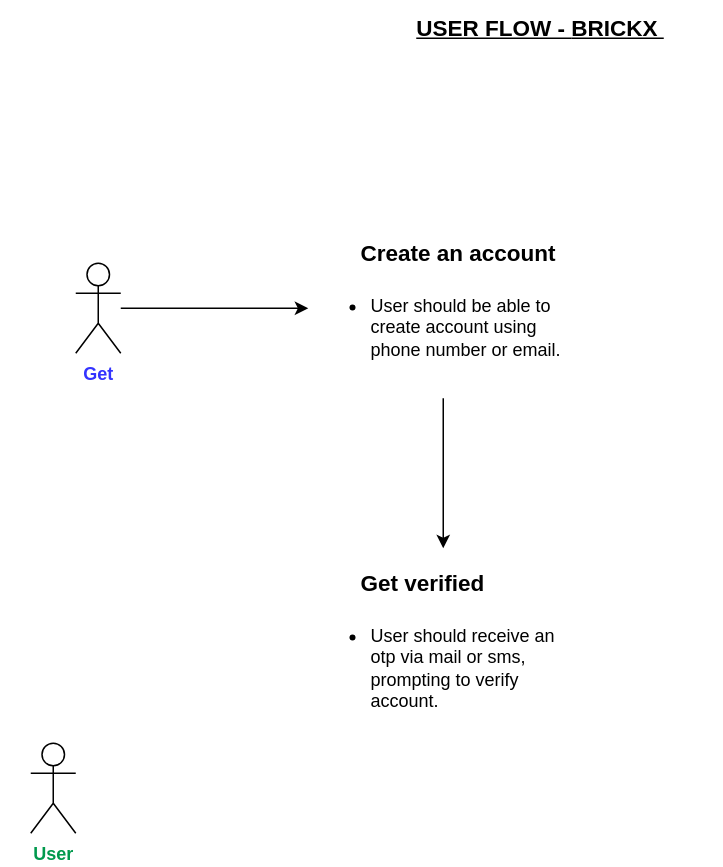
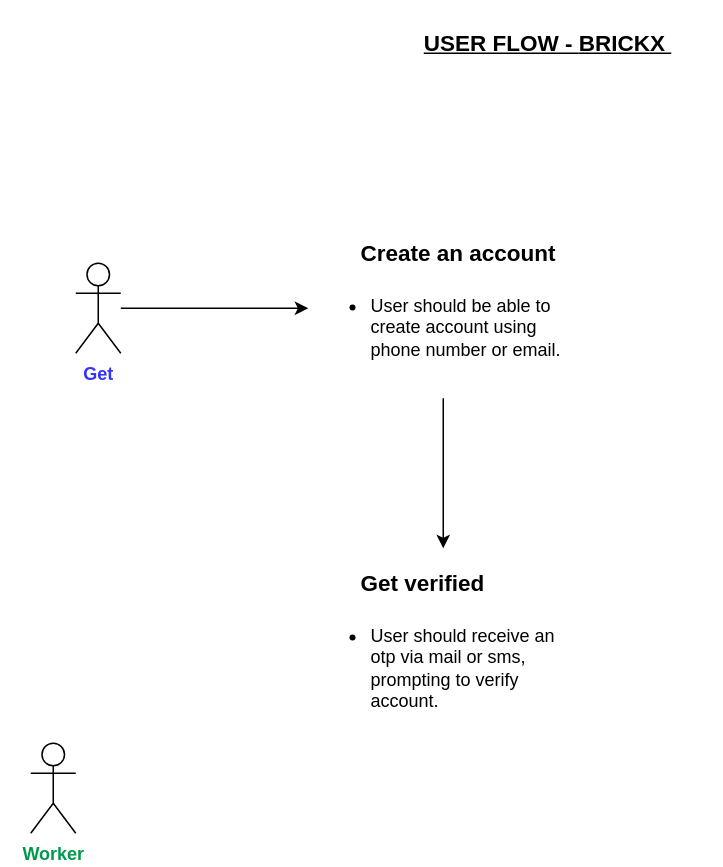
(541, 27) -> (548, 42)
(54, 855) -> (54, 855)
